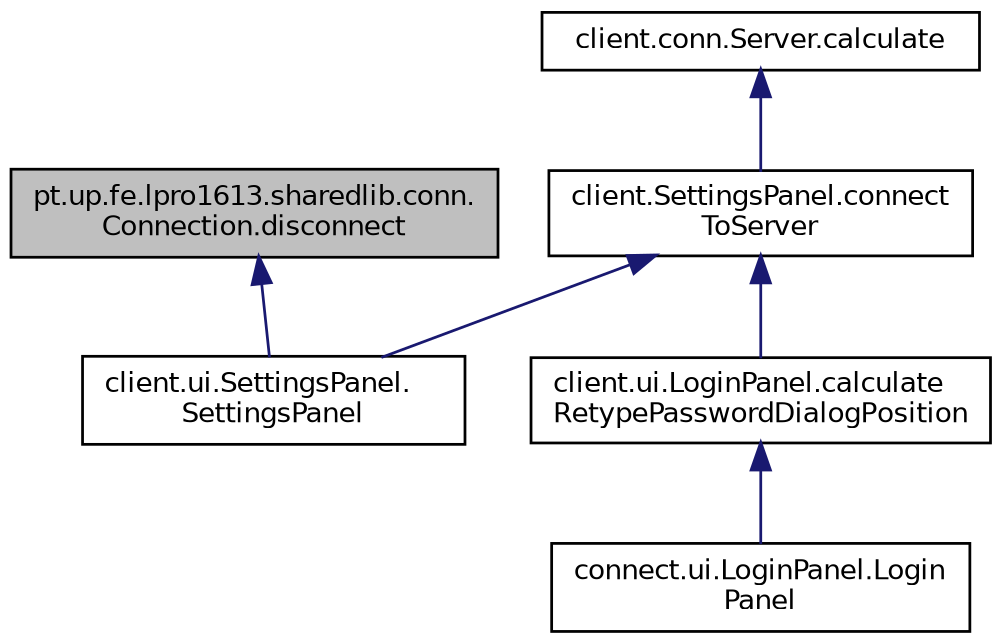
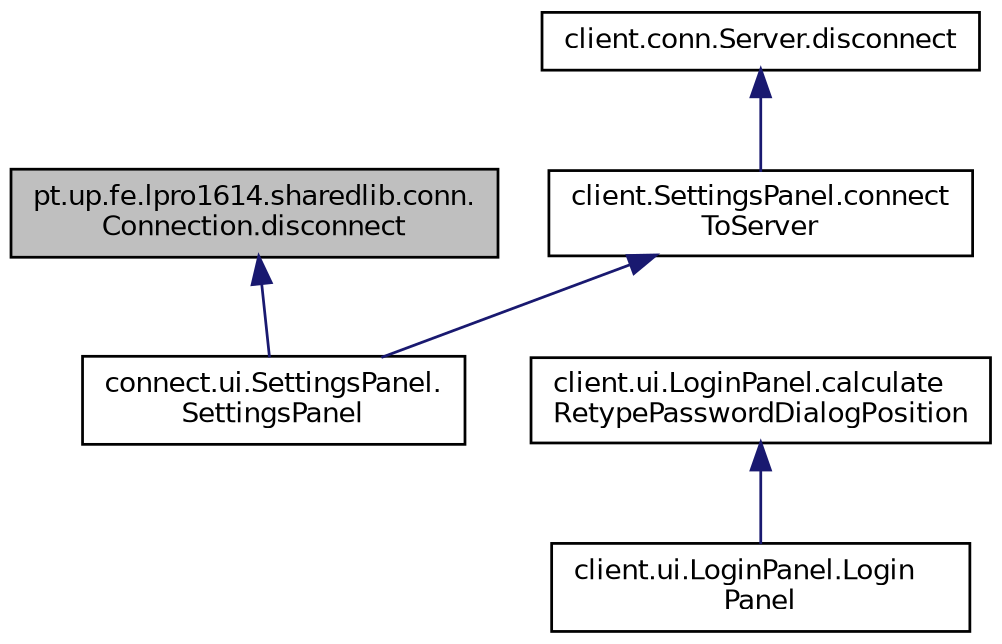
(761, 41) -> (761, 41)
(255, 213) -> (255, 213)
(761, 321) -> none
(274, 400) -> (274, 400)
(761, 587) -> (761, 587)
